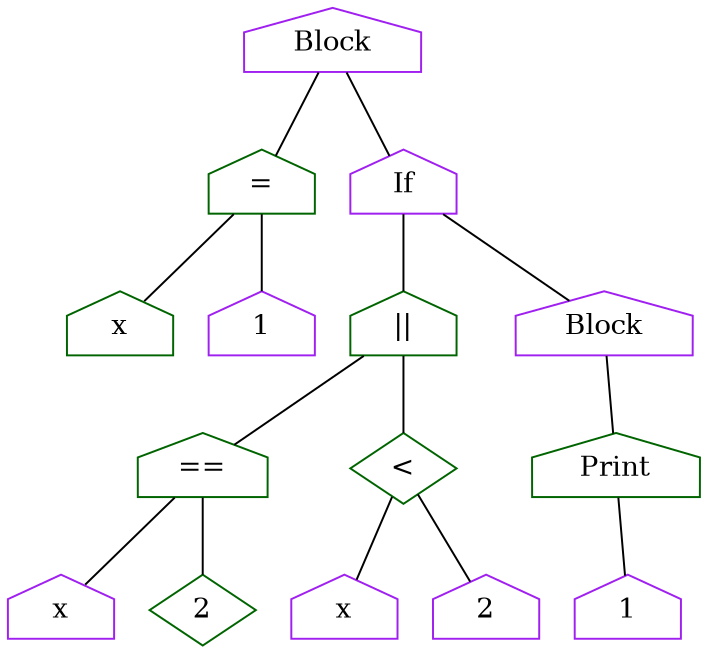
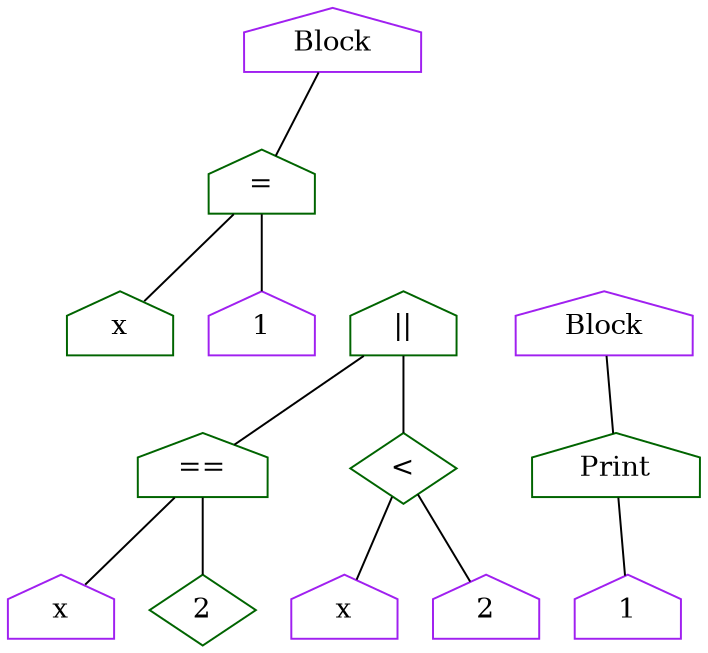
(403, 185) -> none
